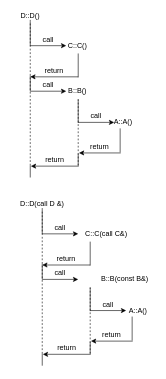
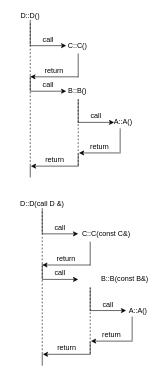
(107, 234) -> (107, 234)
